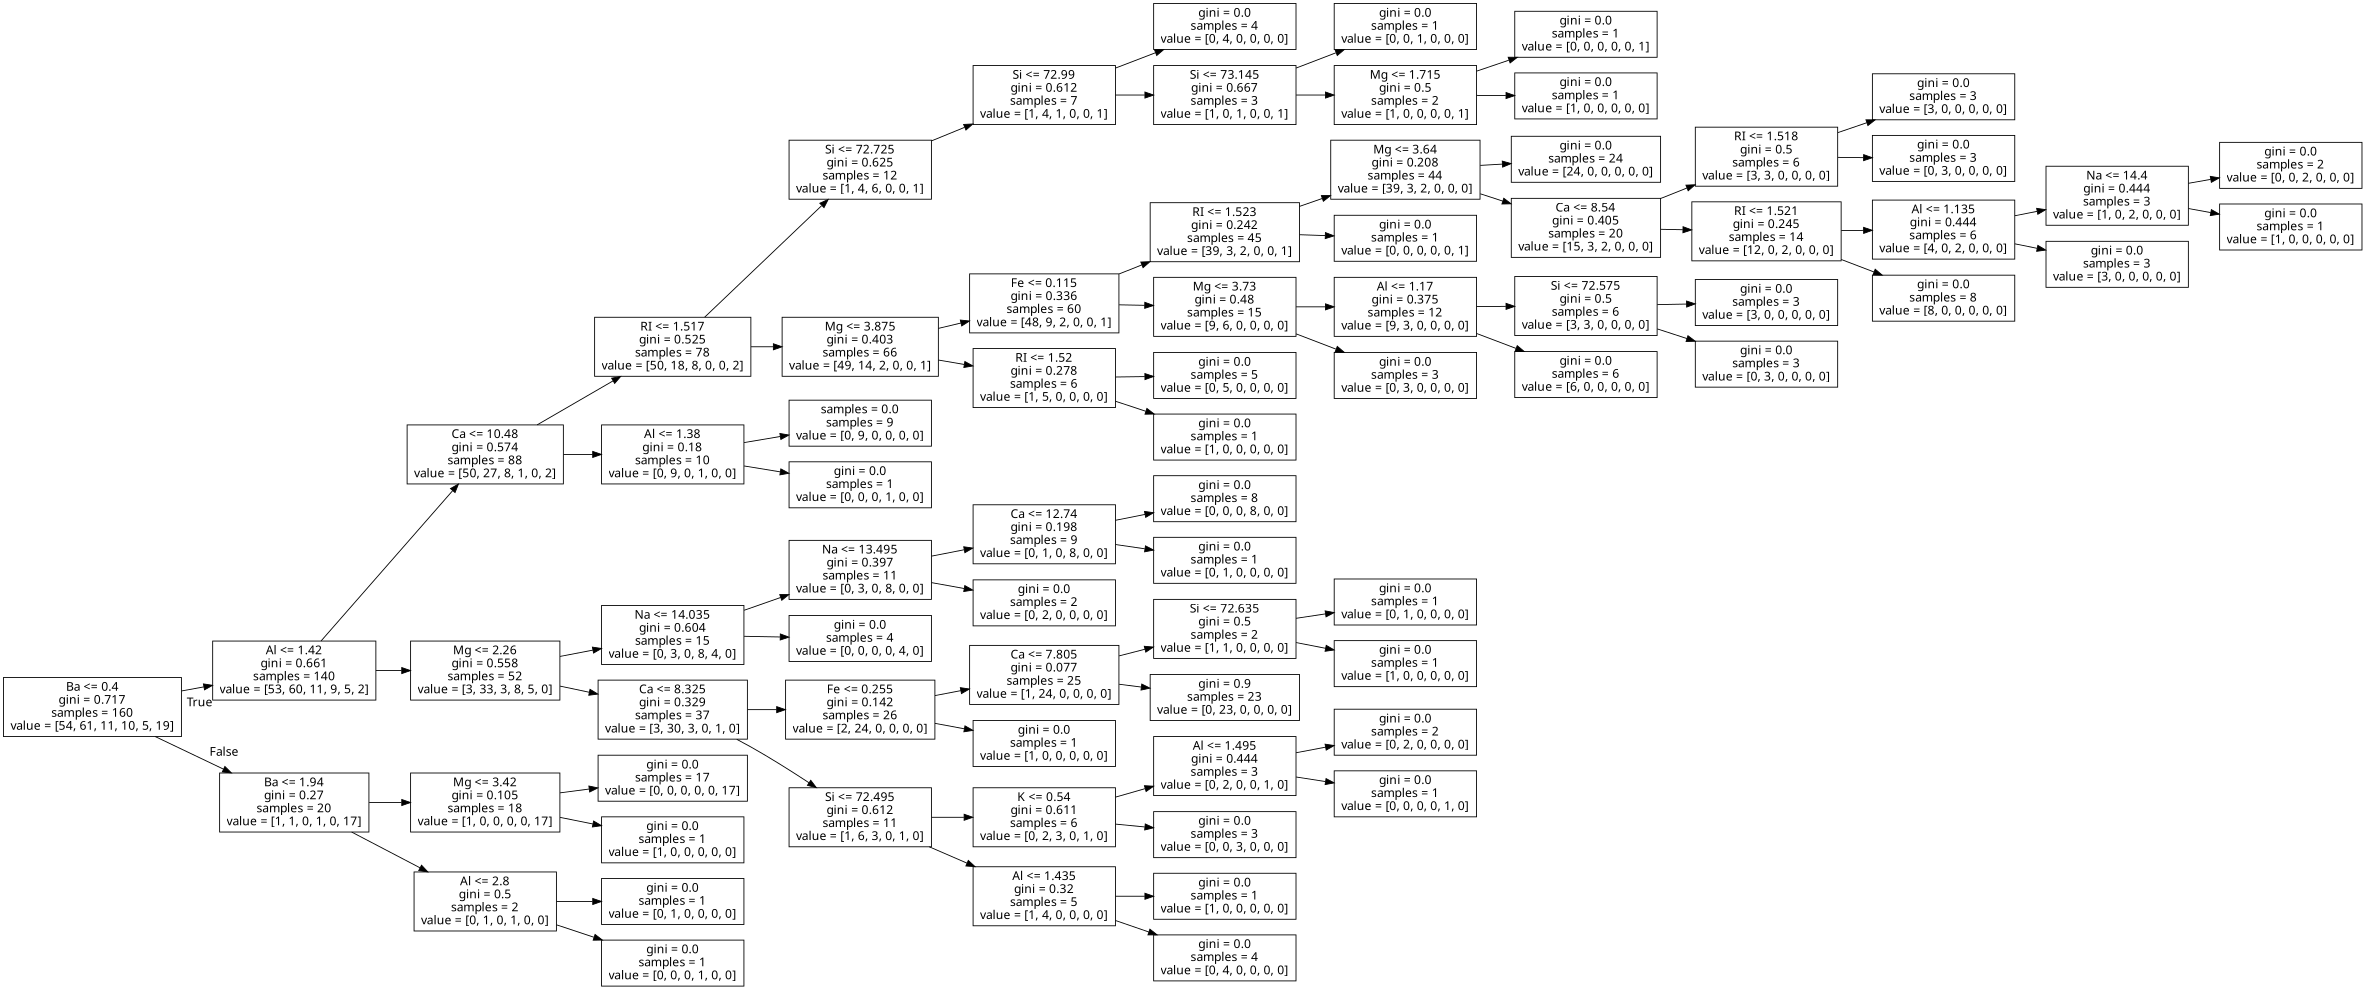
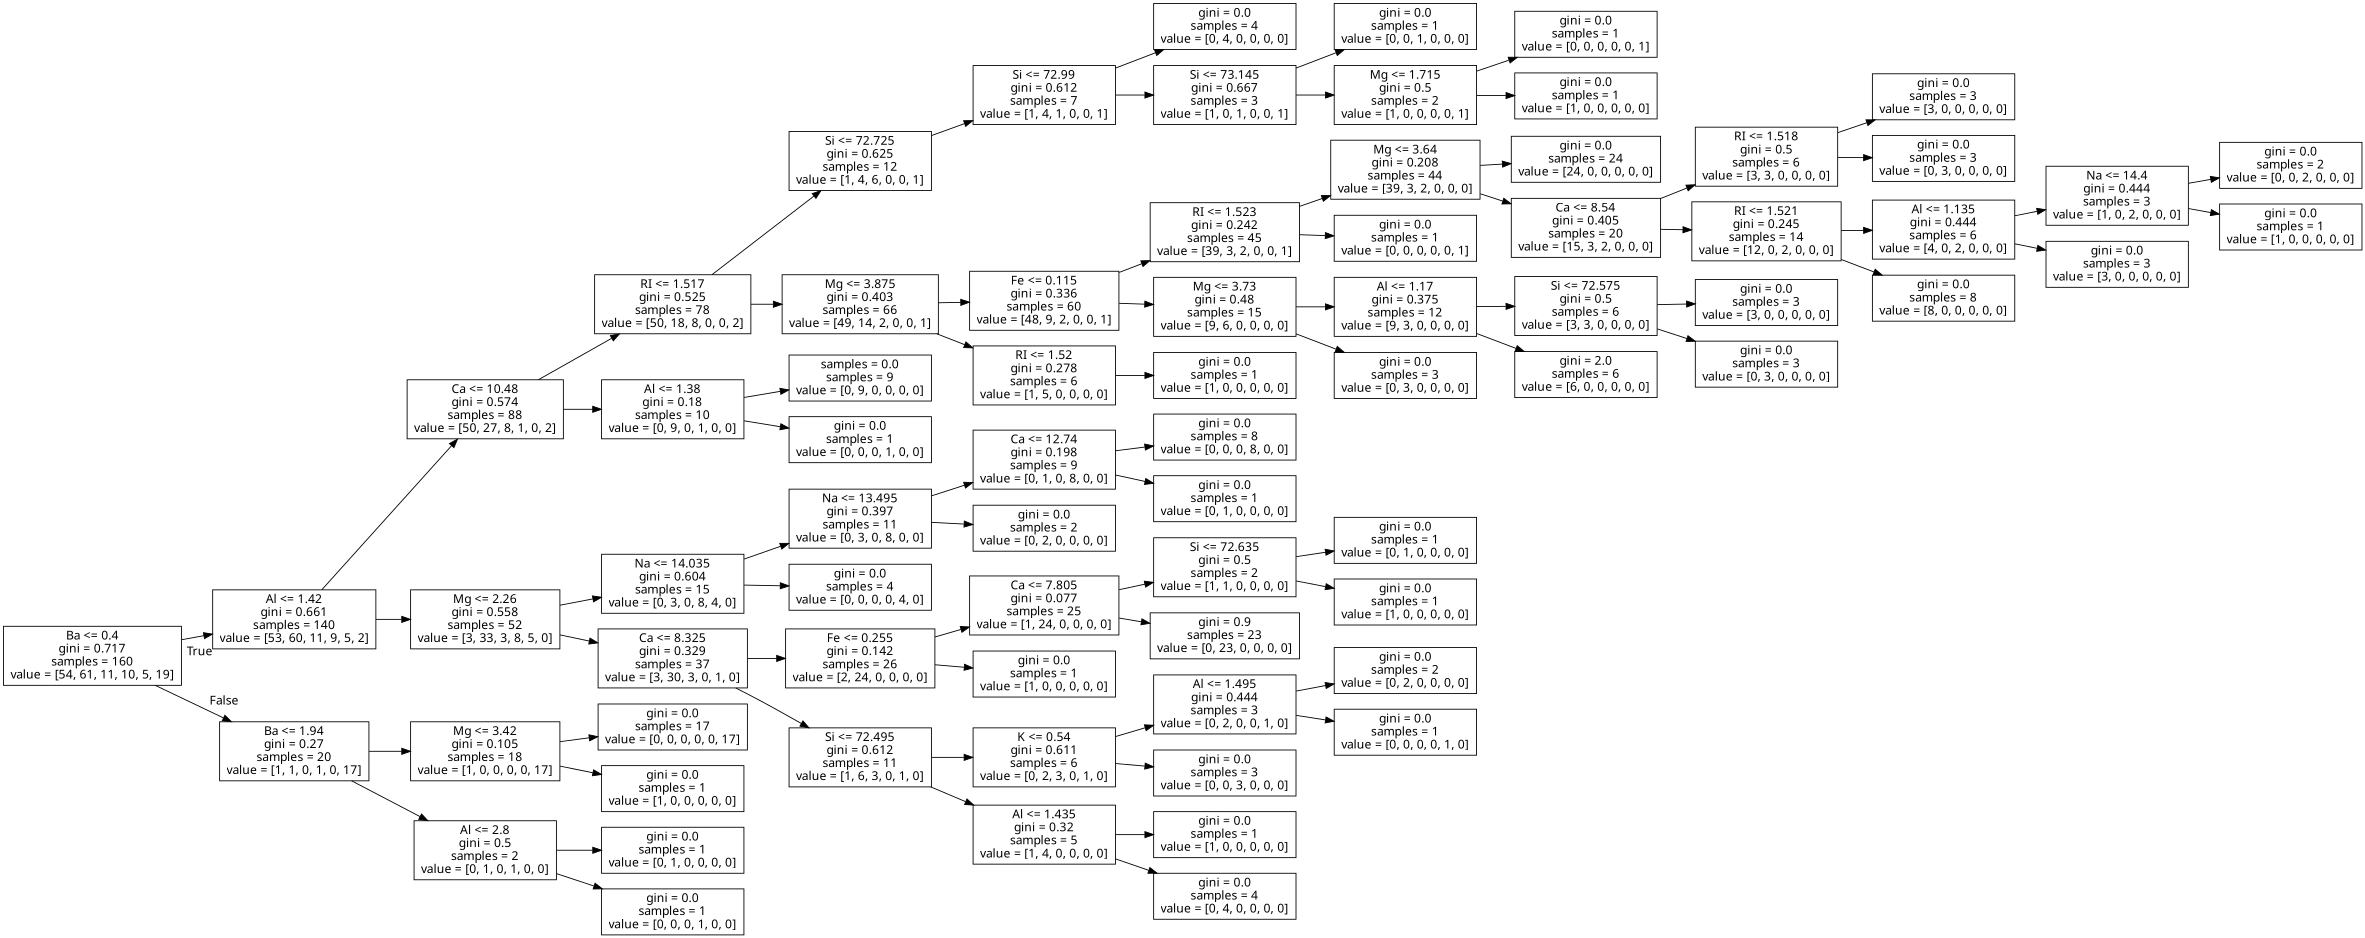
(1225, 375) -> none
(1586, 375) -> (1586, 375)
